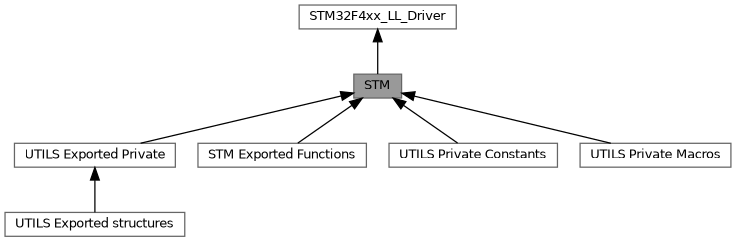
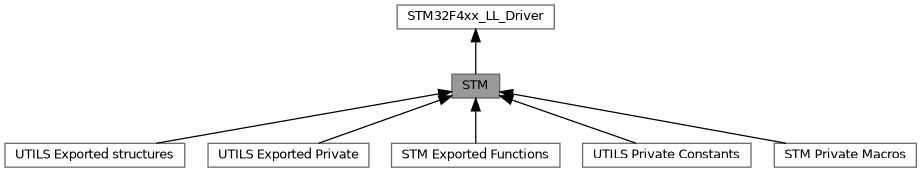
(655, 155) -> (845, 155)
(95, 196) -> (298, 119)
